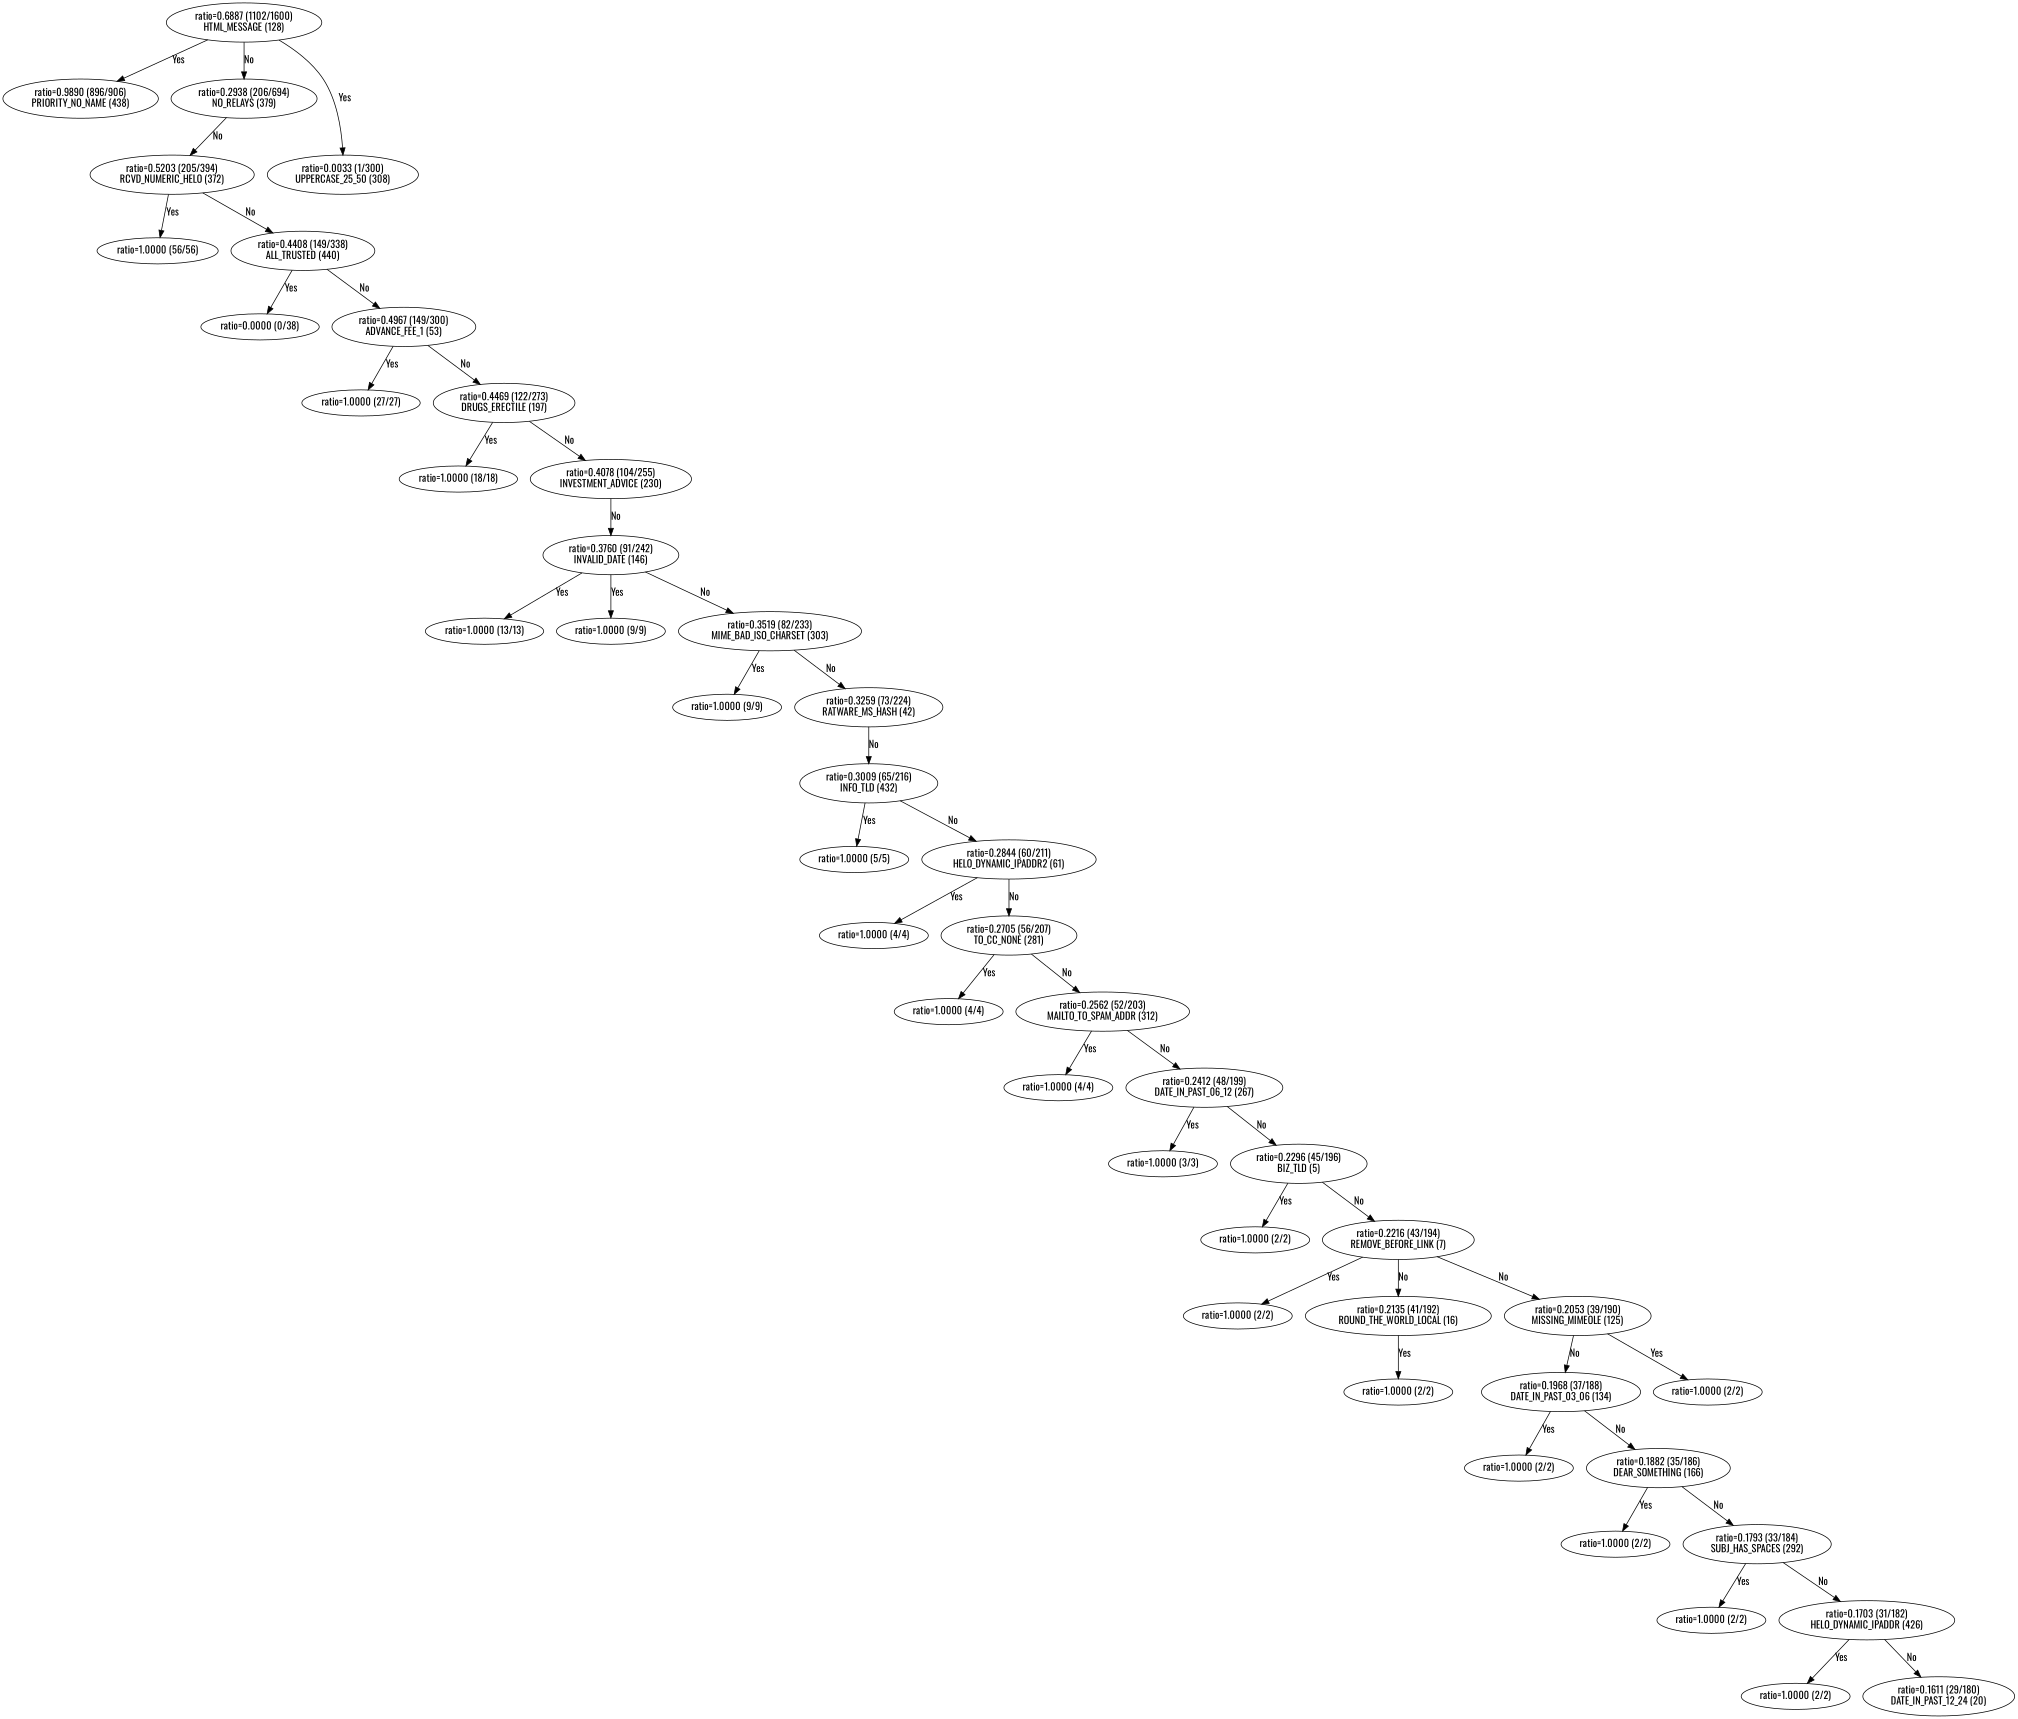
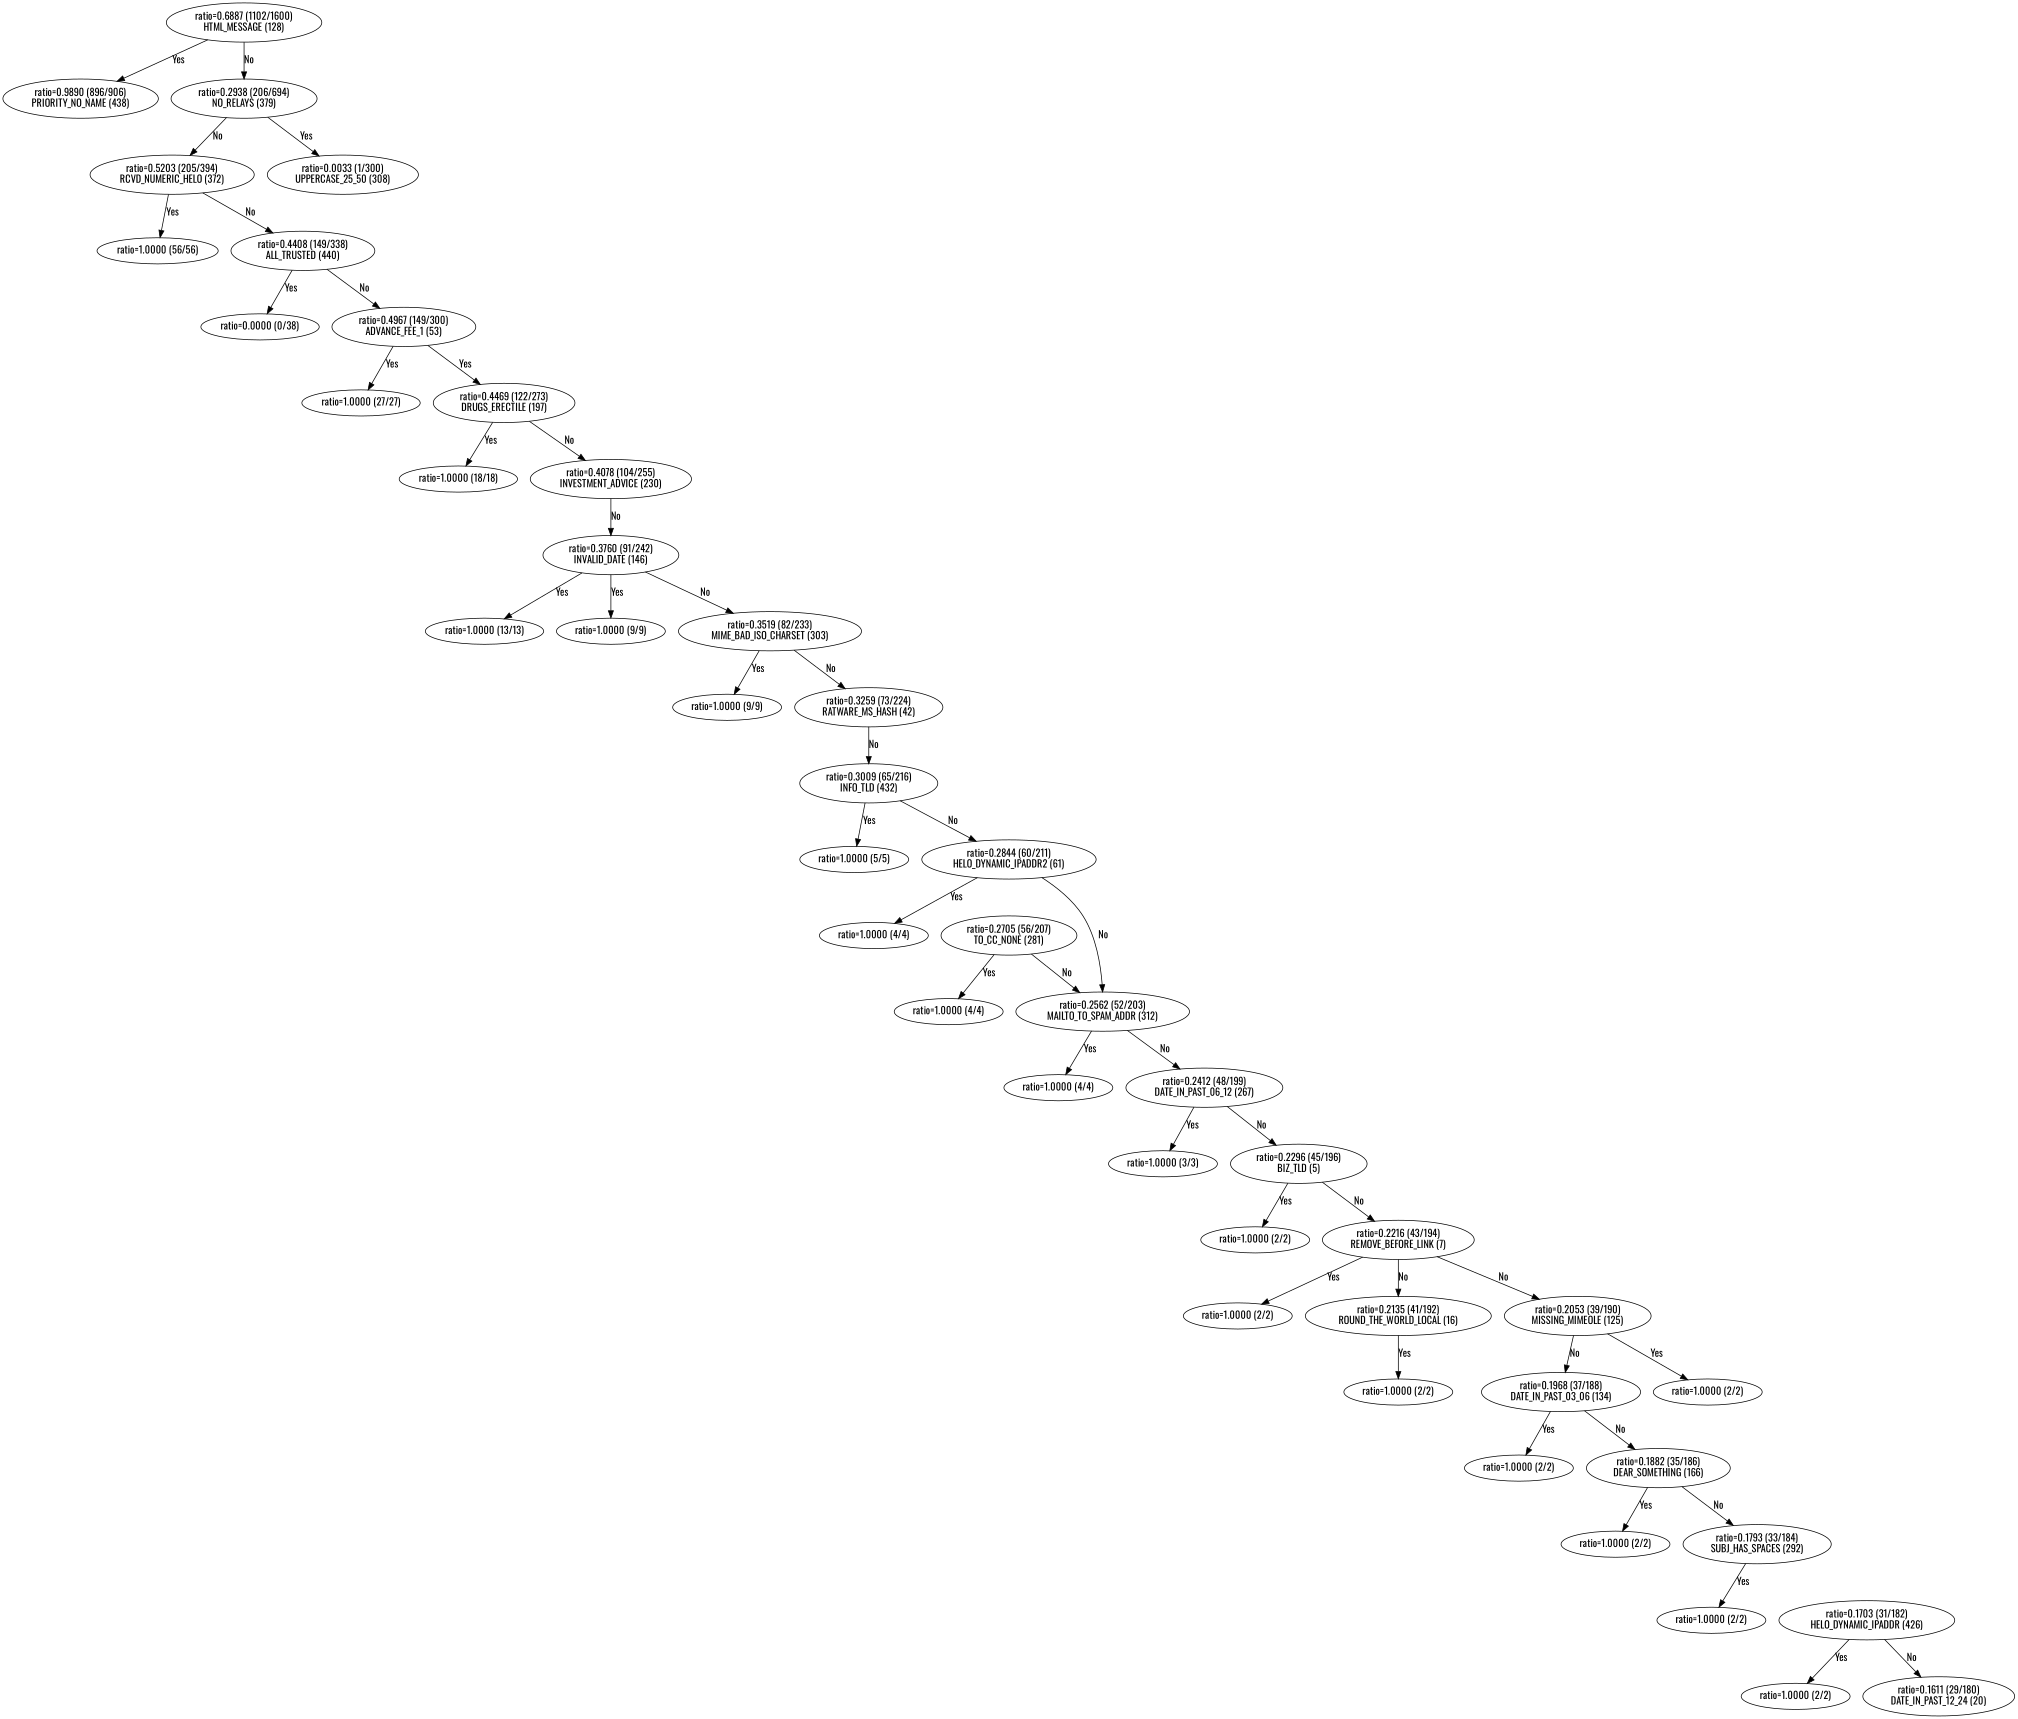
(326, 85) -> (290, 134)
(466, 365) -> (466, 365)
(1009, 894) -> (1087, 923)
(1809, 1580) -> none
